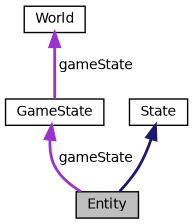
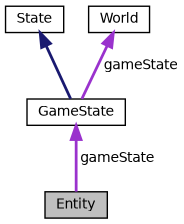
(139, 167) -> (58, 72)
